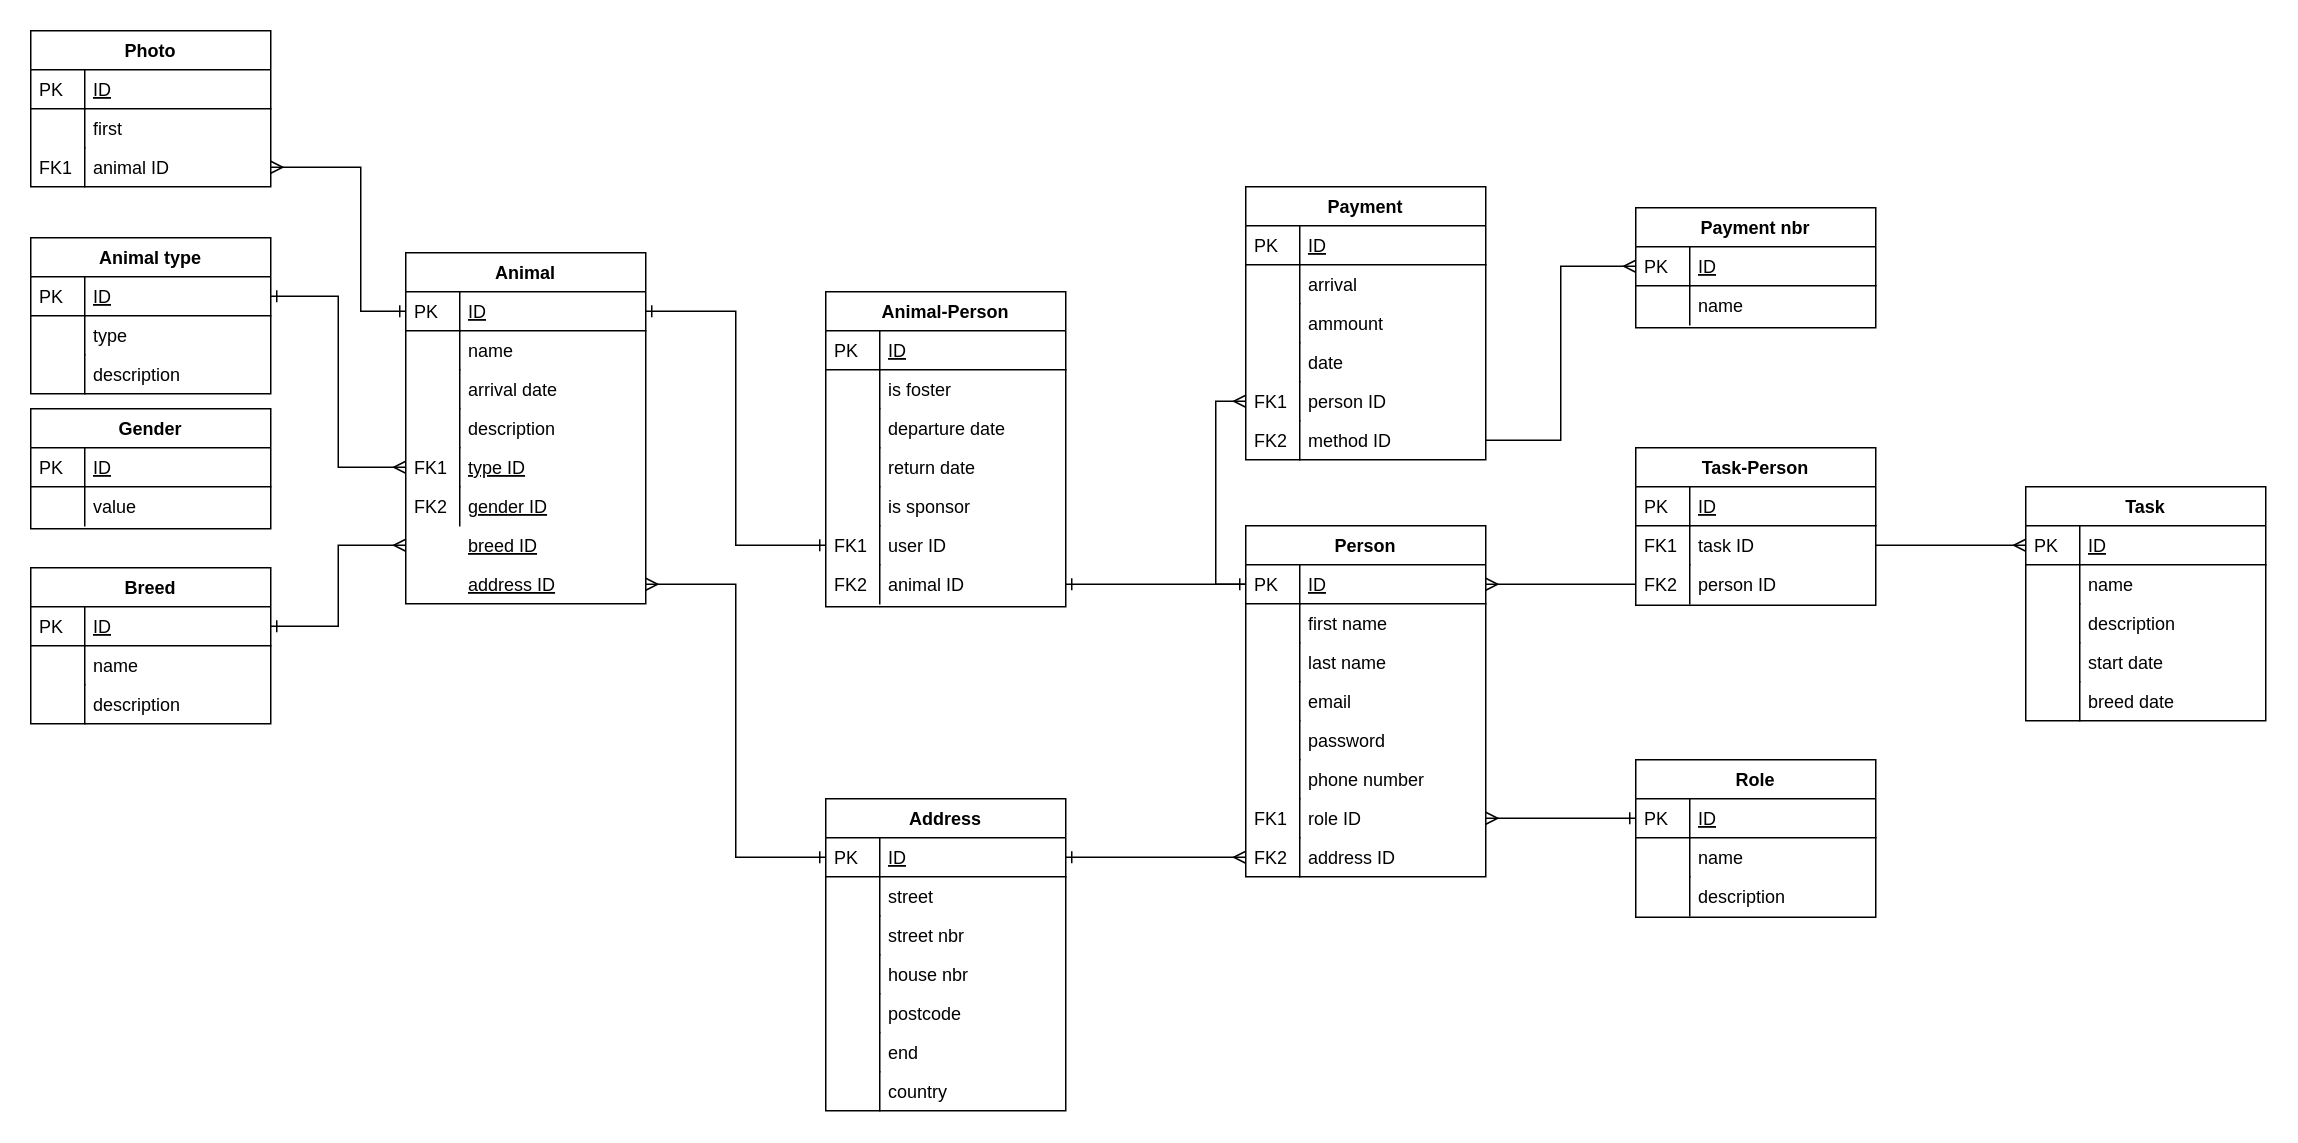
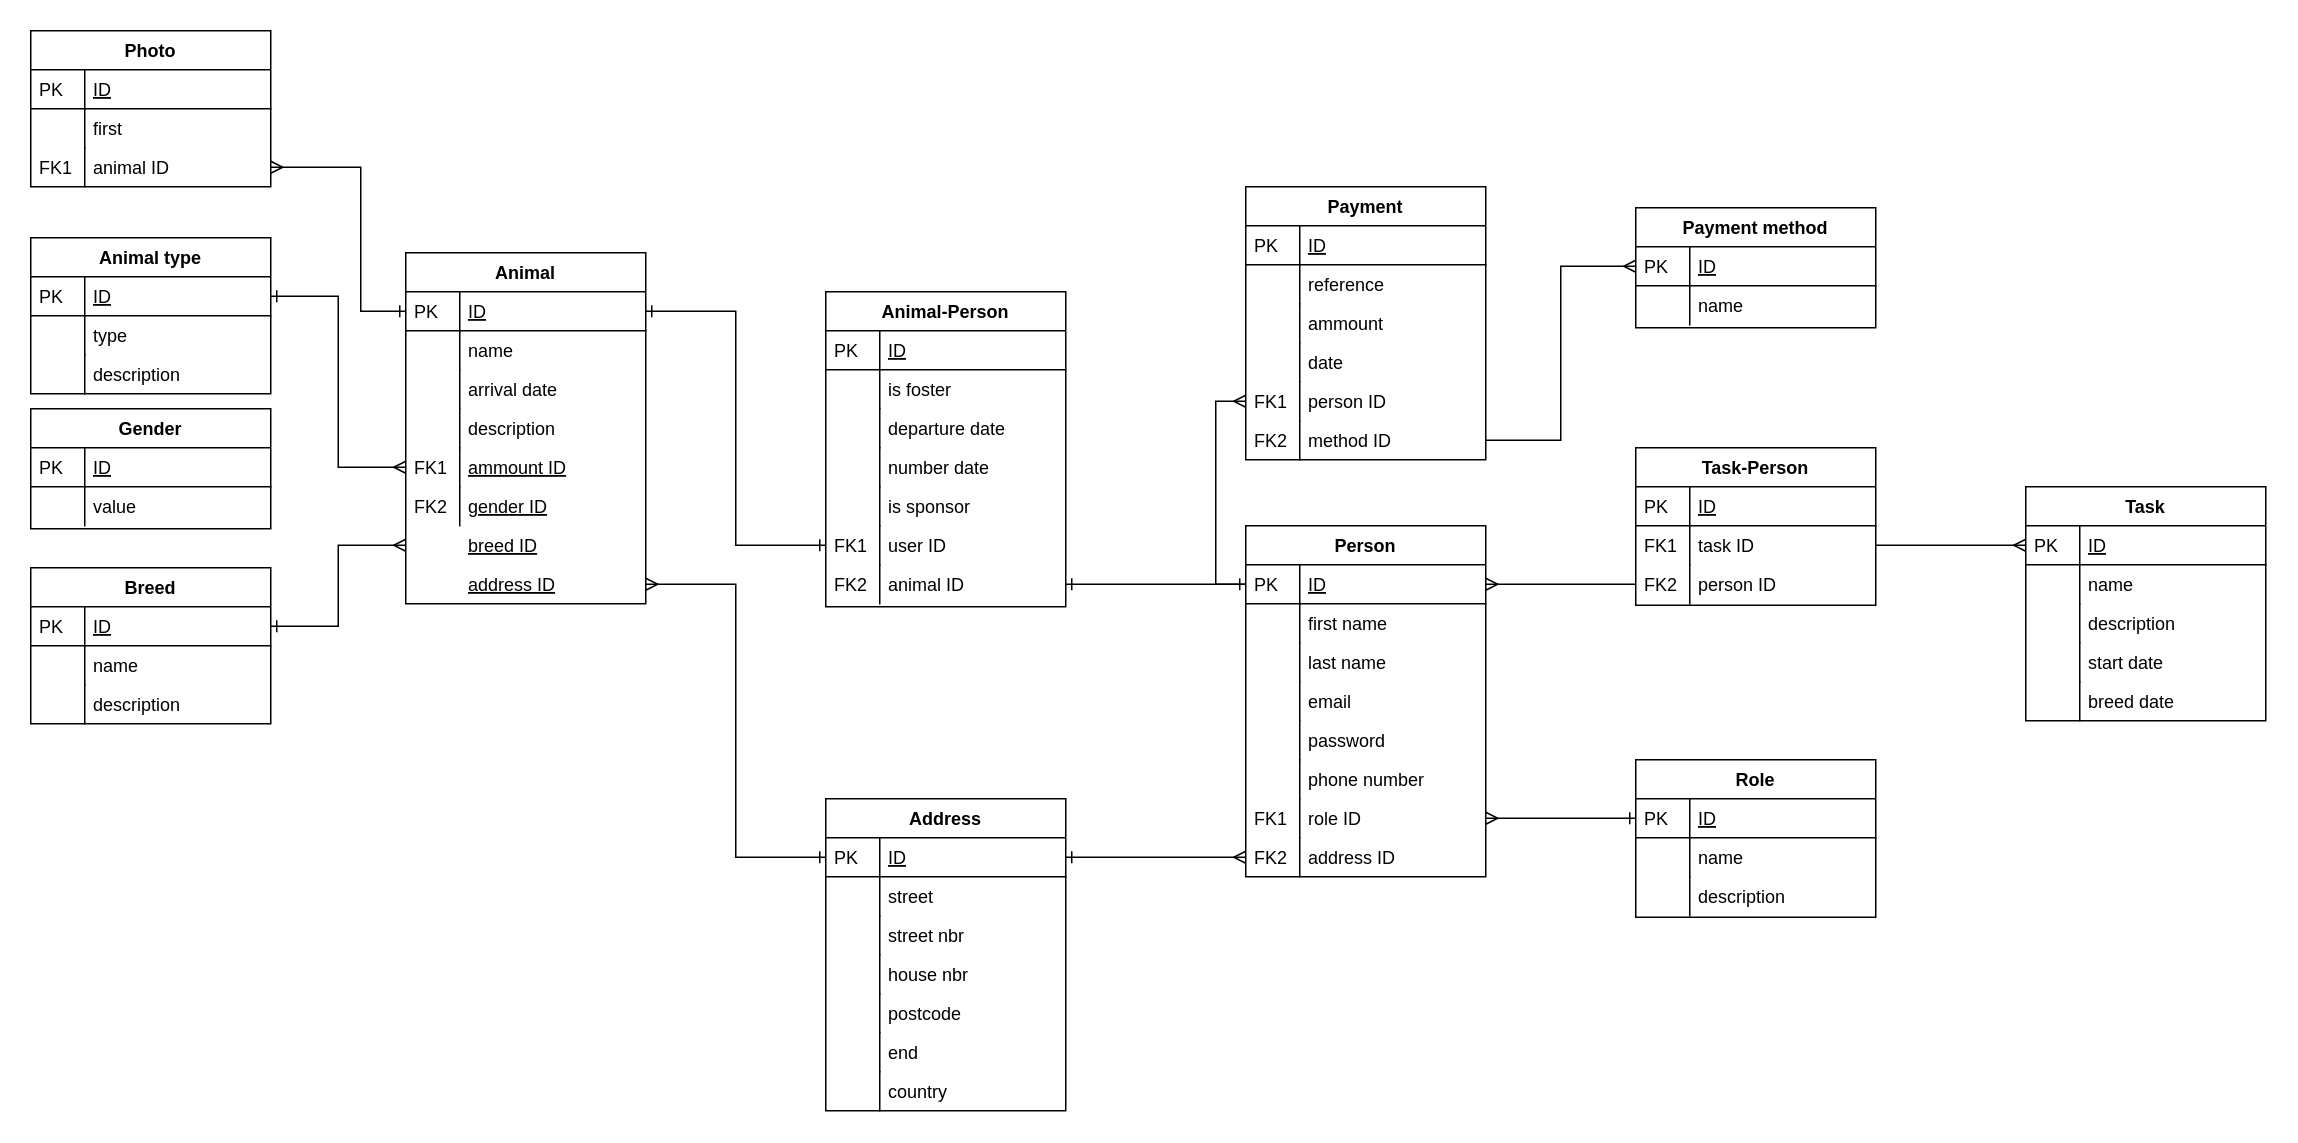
(1755, 228) -> (1755, 228)
(1339, 285) -> (1353, 285)
(501, 468) -> (516, 468)
(941, 468) -> (941, 468)
